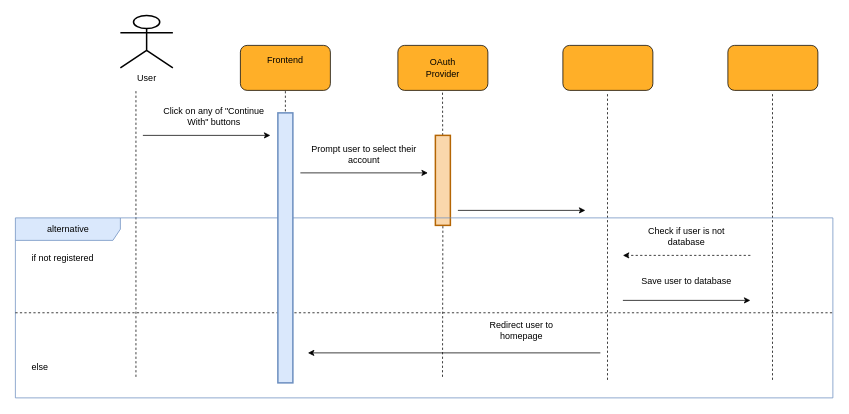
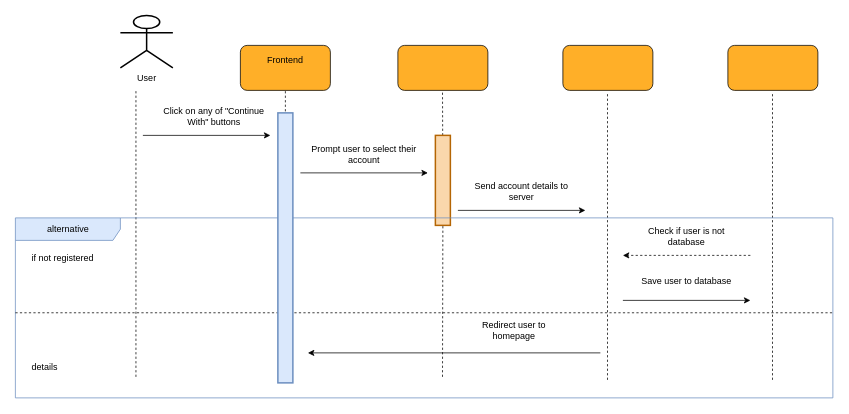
(443, 68) -> none
none -> (522, 192)
(522, 330) -> (514, 330)
(40, 367) -> (47, 367)
